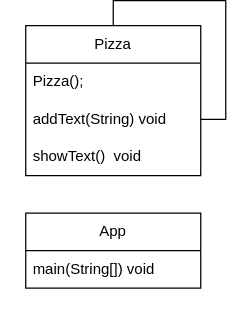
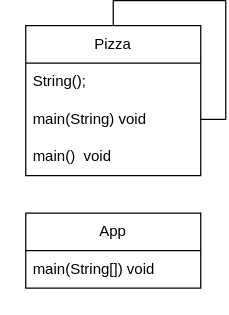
(63, 82) -> (67, 82)
(111, 119) -> (97, 119)
(96, 157) -> (78, 157)
